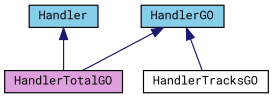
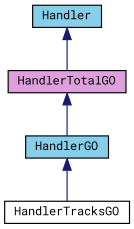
(118, 52) -> (67, 120)
